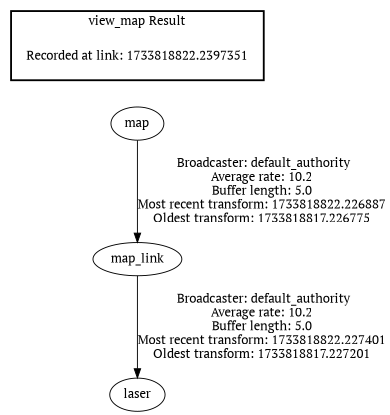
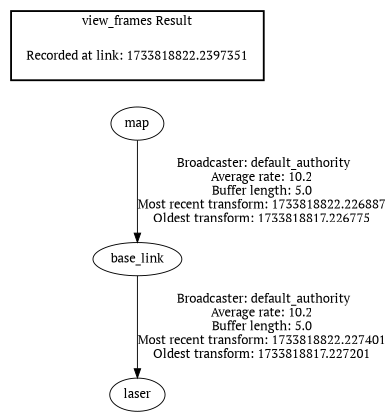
(137, 22) -> (137, 22)
(137, 259) -> (137, 259)
